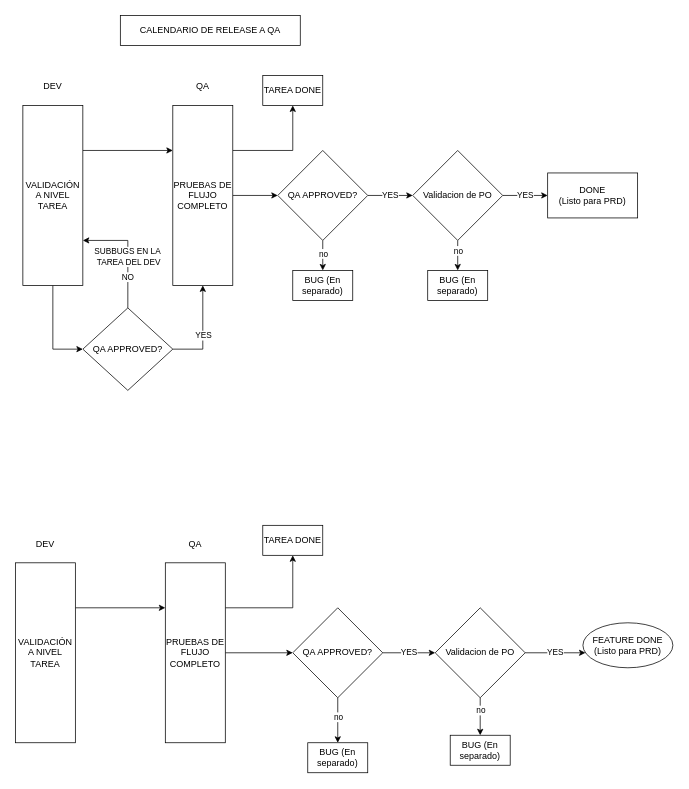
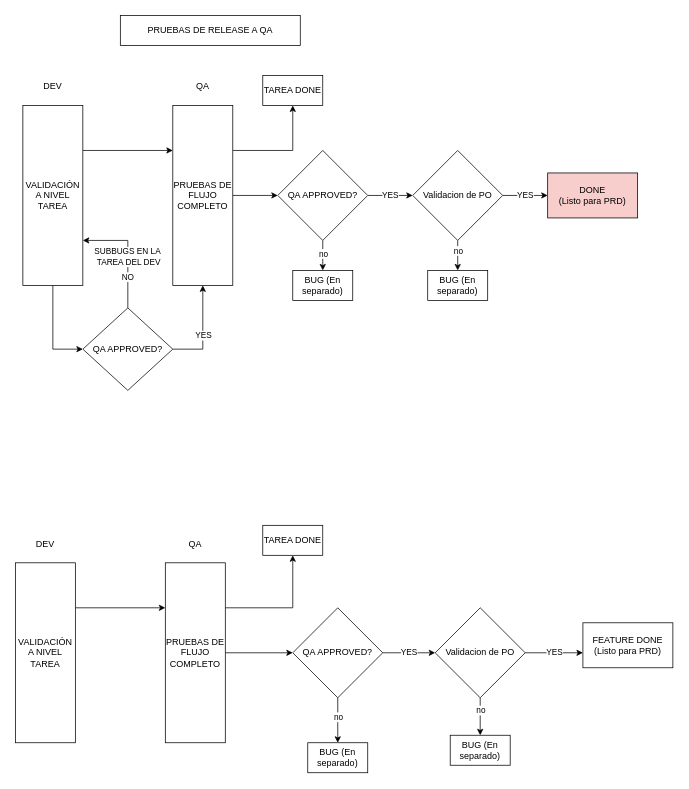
(210, 30) -> (210, 30)
(593, 195) -> (593, 195)
(628, 645) -> (628, 645)
